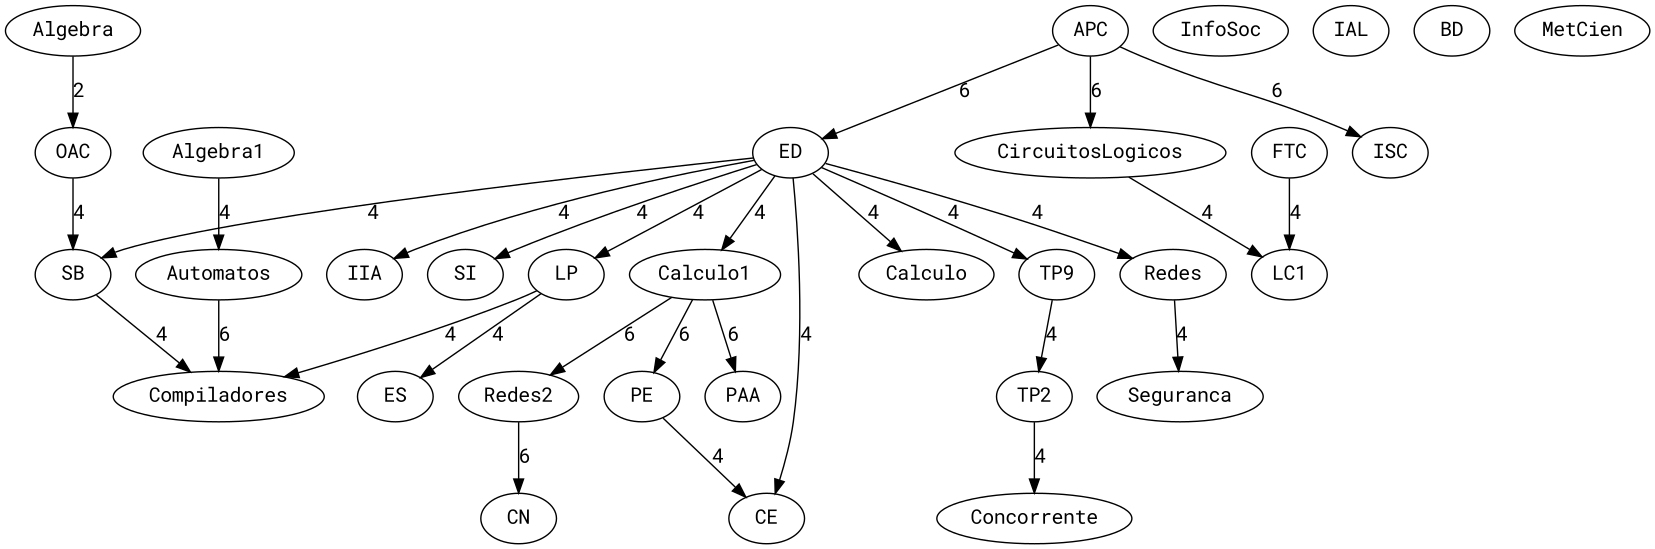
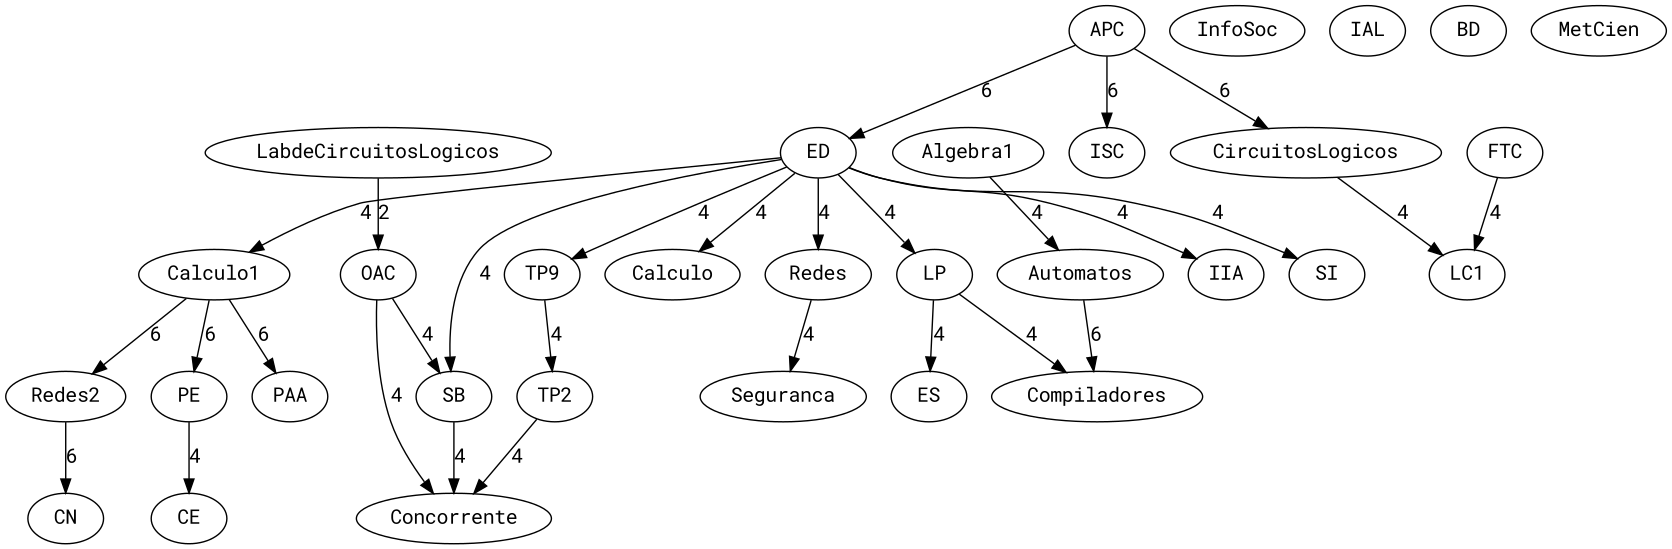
(73, 31) -> (378, 153)
(138, 329) -> (454, 451)
(800, 330) -> none
none -> (384, 396)
